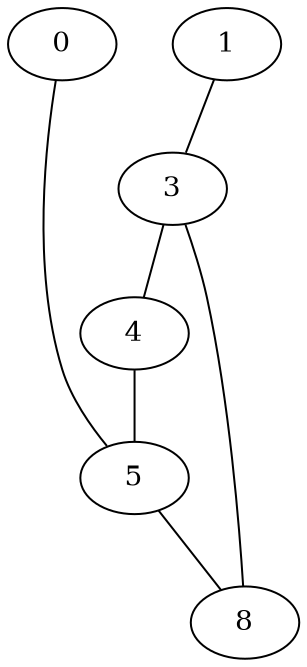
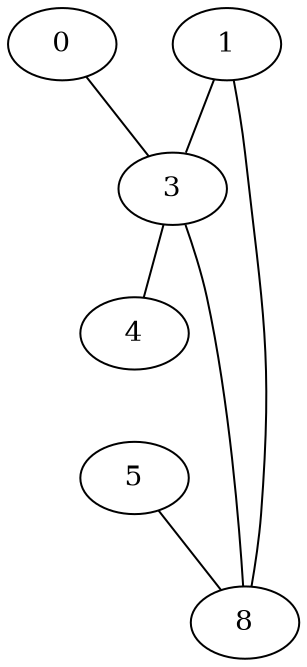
(45, 270) -> (118, 117)
none -> (264, 333)
(135, 406) -> none
